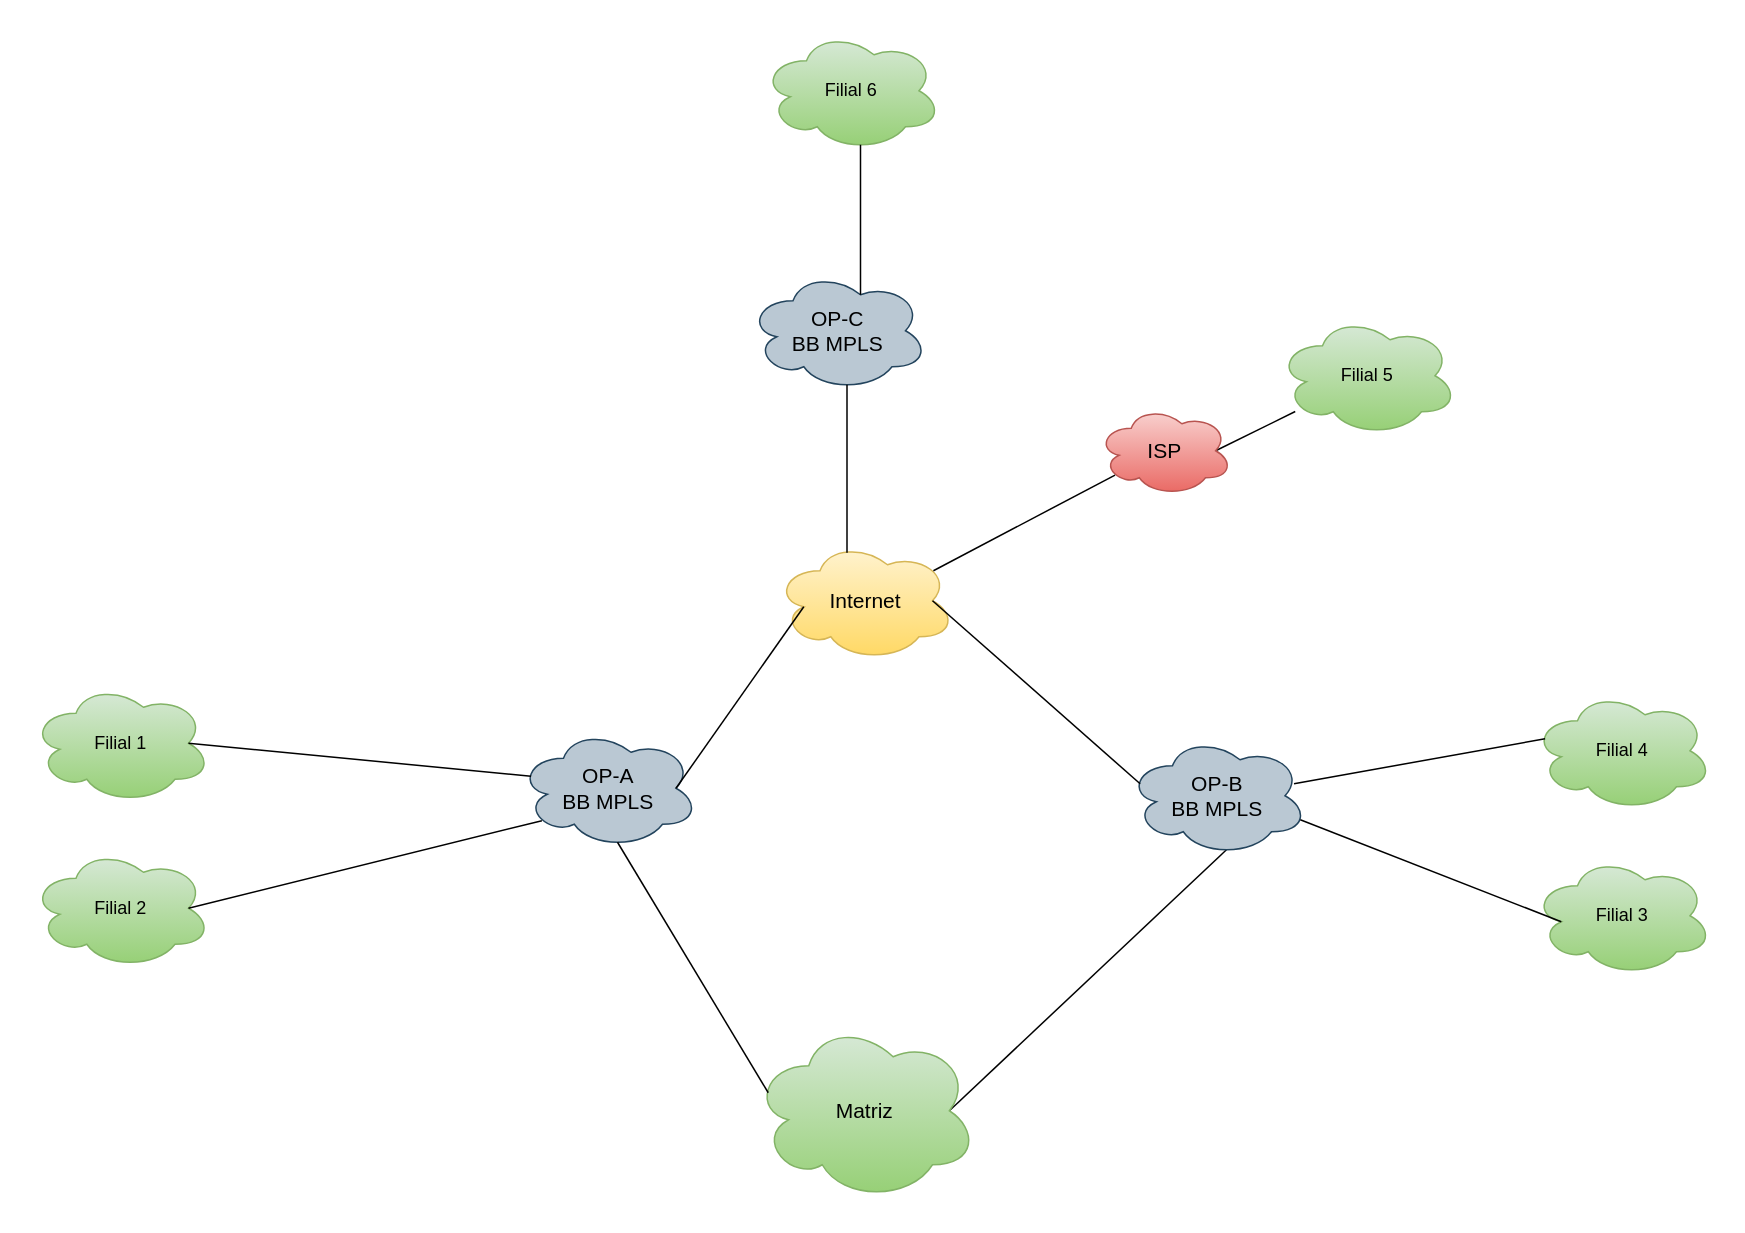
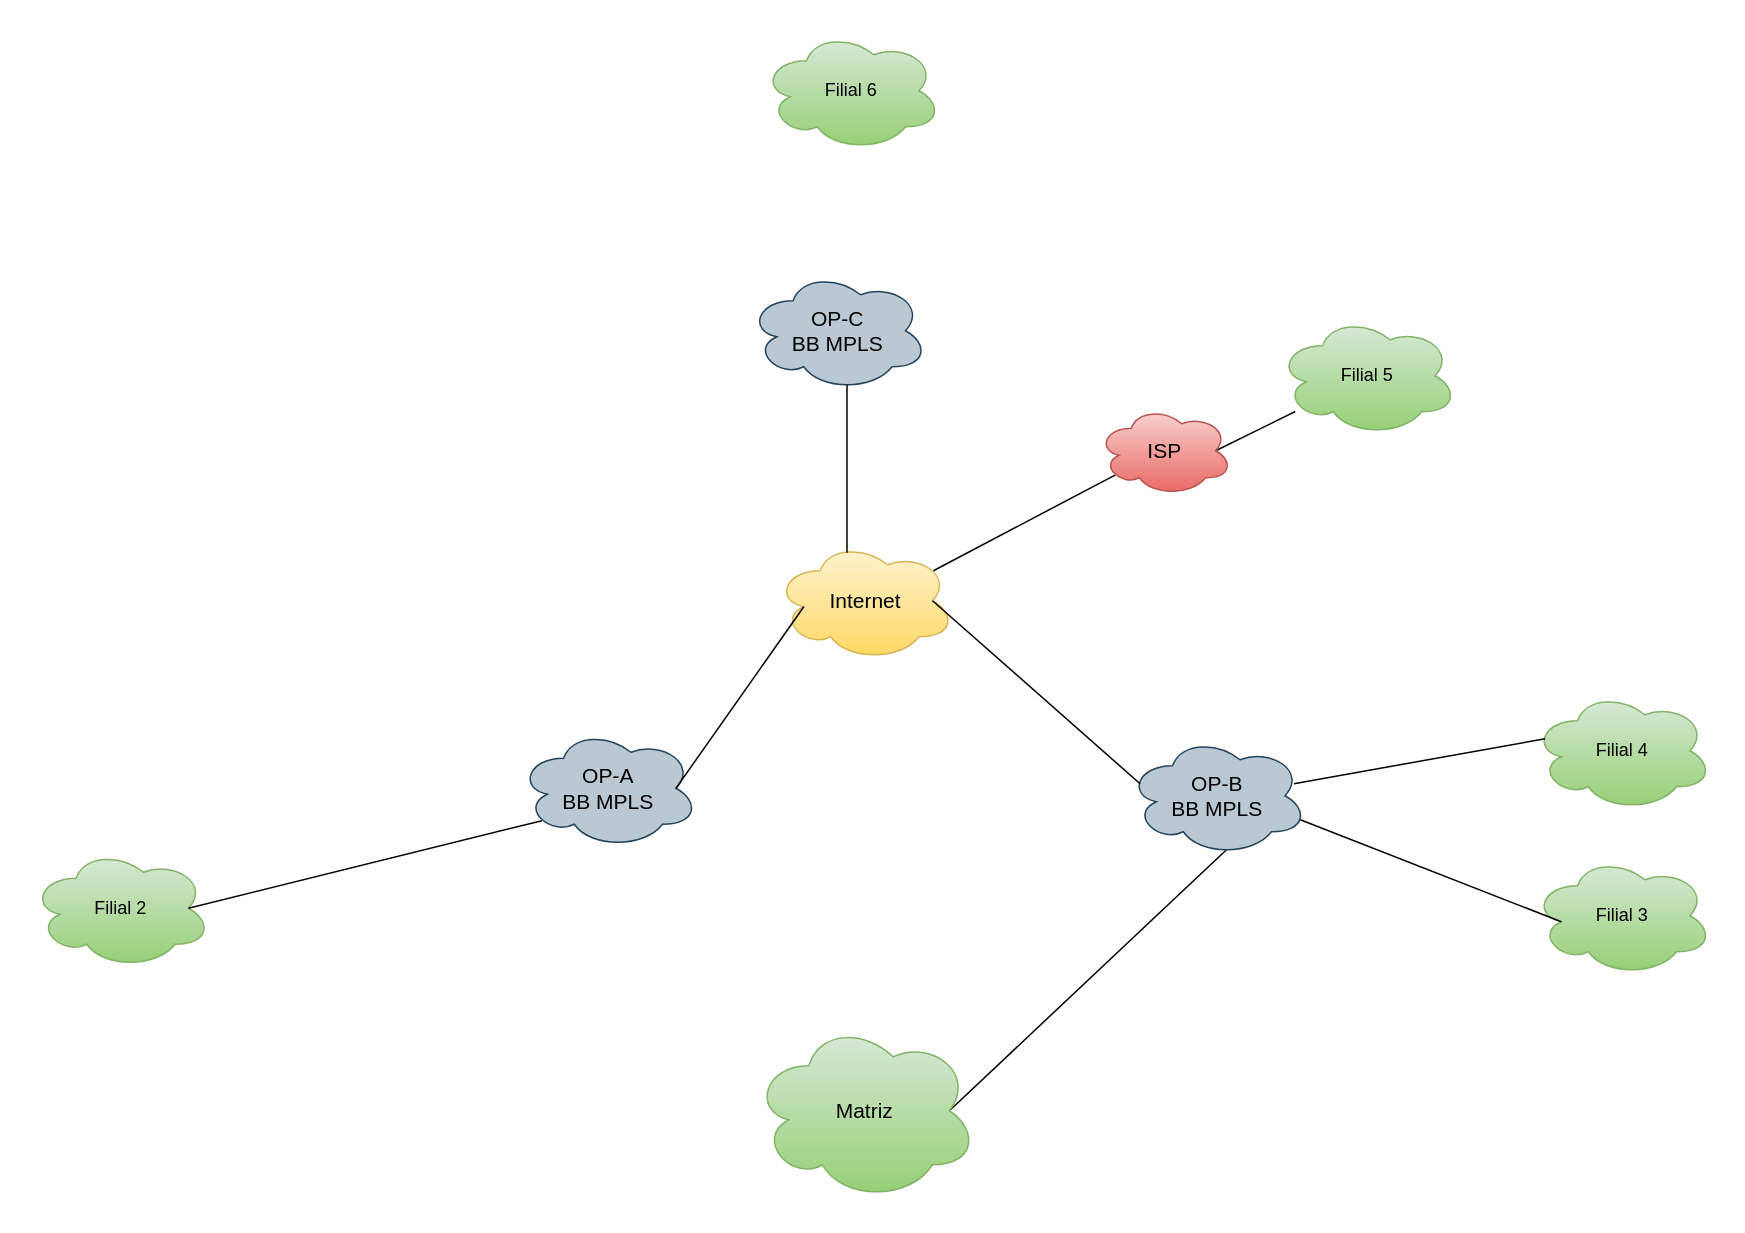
(860, 220) -> none
(121, 743) -> none
(360, 760) -> none
(693, 968) -> none
